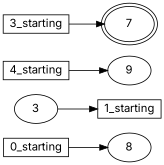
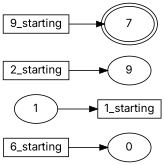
(36, 24) -> (36, 24)
(36, 71) -> (36, 71)
(36, 109) -> (36, 109)
(36, 147) -> (36, 147)
(129, 147) -> (129, 147)
